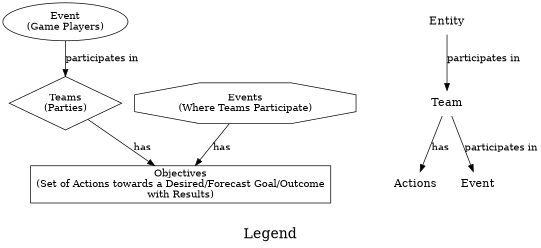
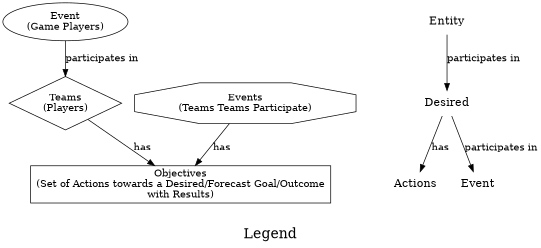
(65, 103) -> (65, 103)
(245, 103) -> (245, 103)
(447, 103) -> (447, 103)
